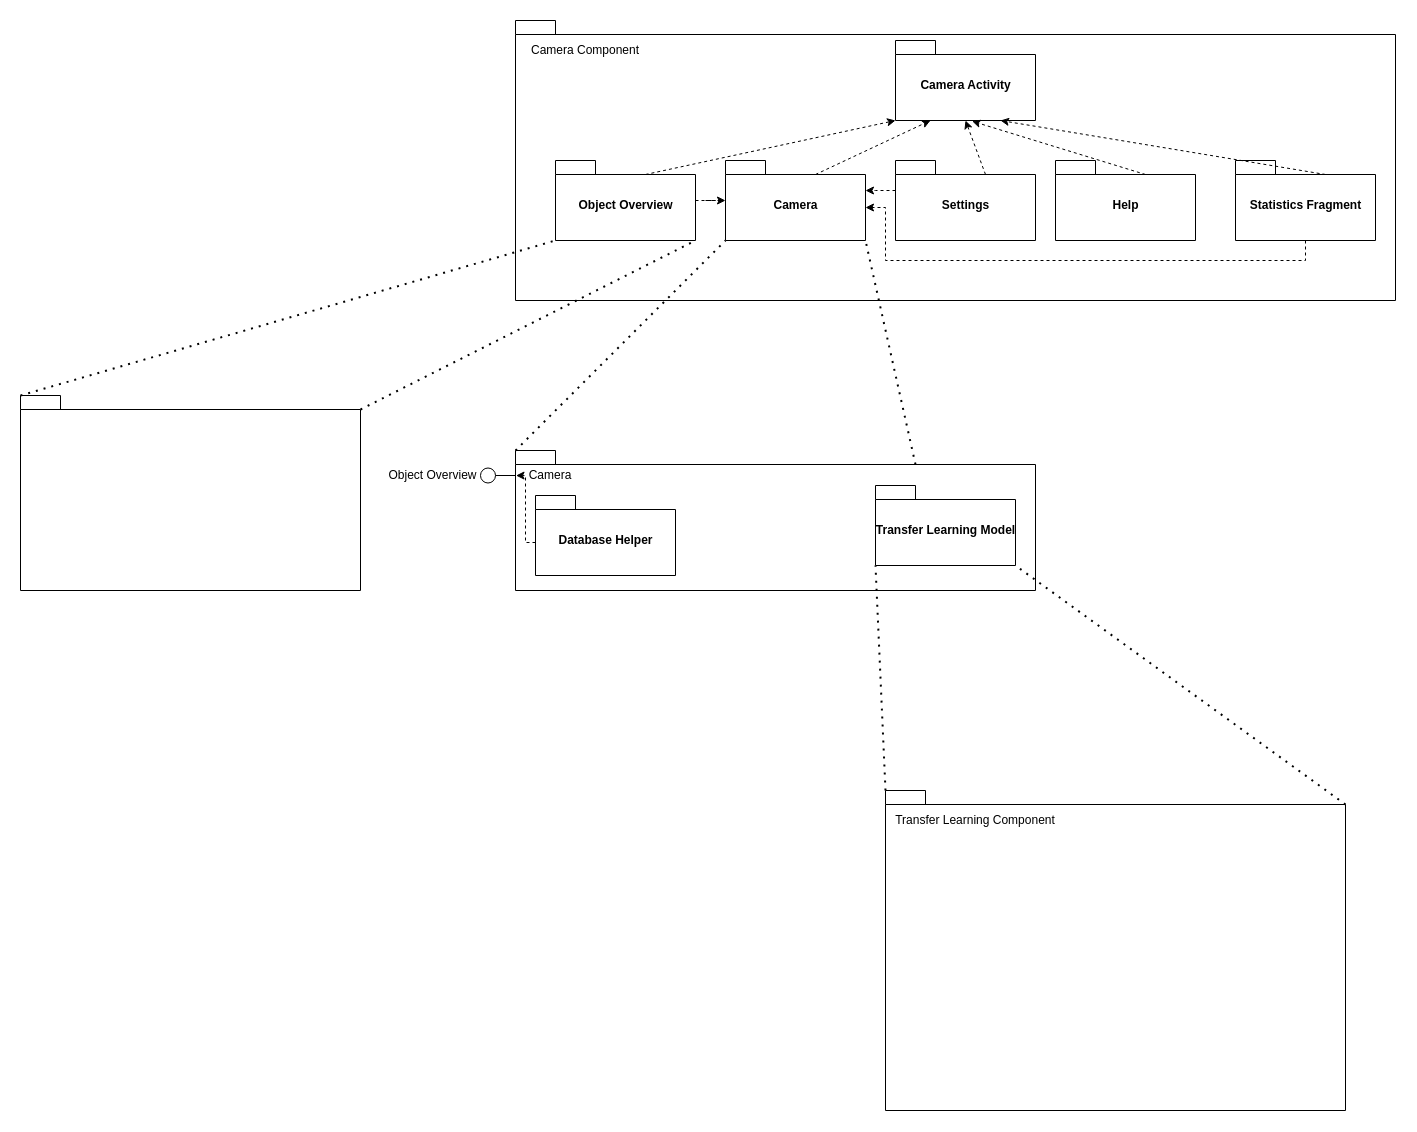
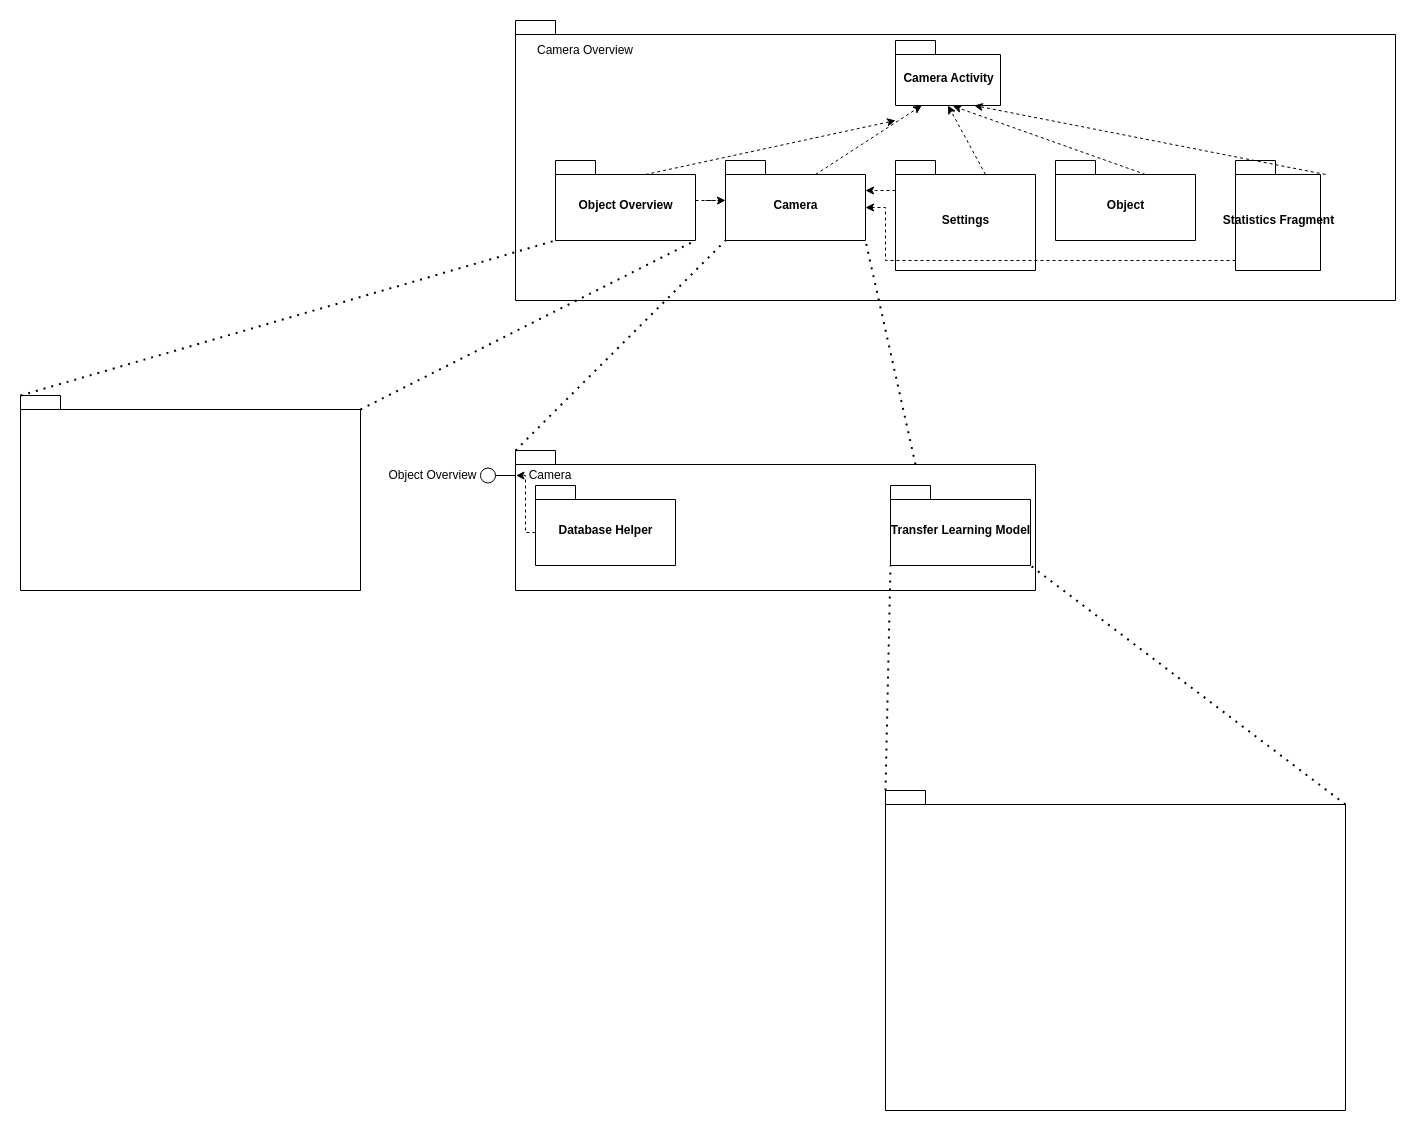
(586, 51) -> (586, 51)
(966, 81) -> (948, 73)
(966, 201) -> (966, 216)
(1306, 201) -> (1278, 216)
(1126, 206) -> (1126, 206)
(946, 526) -> (961, 526)
(606, 536) -> (606, 526)
(976, 821) -> none
